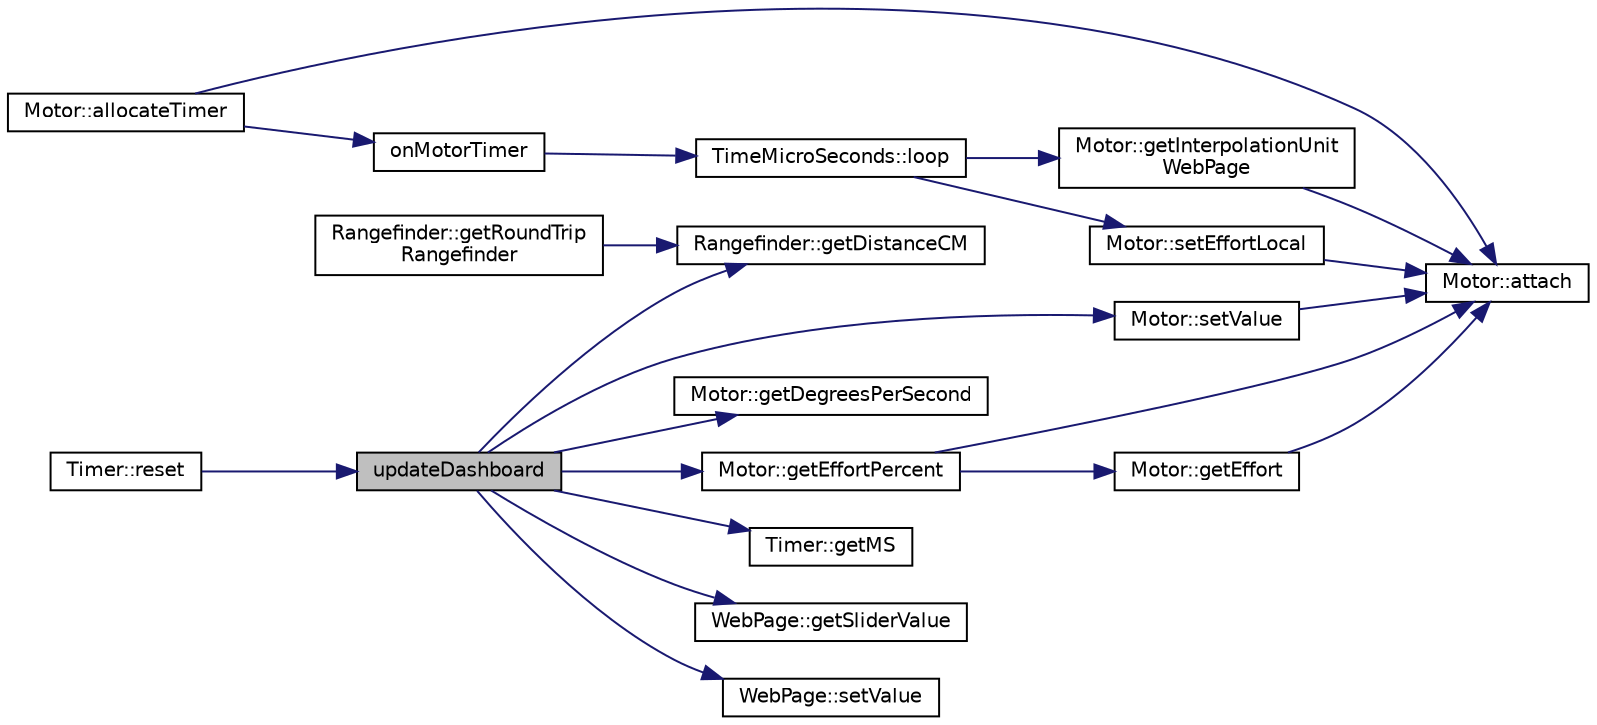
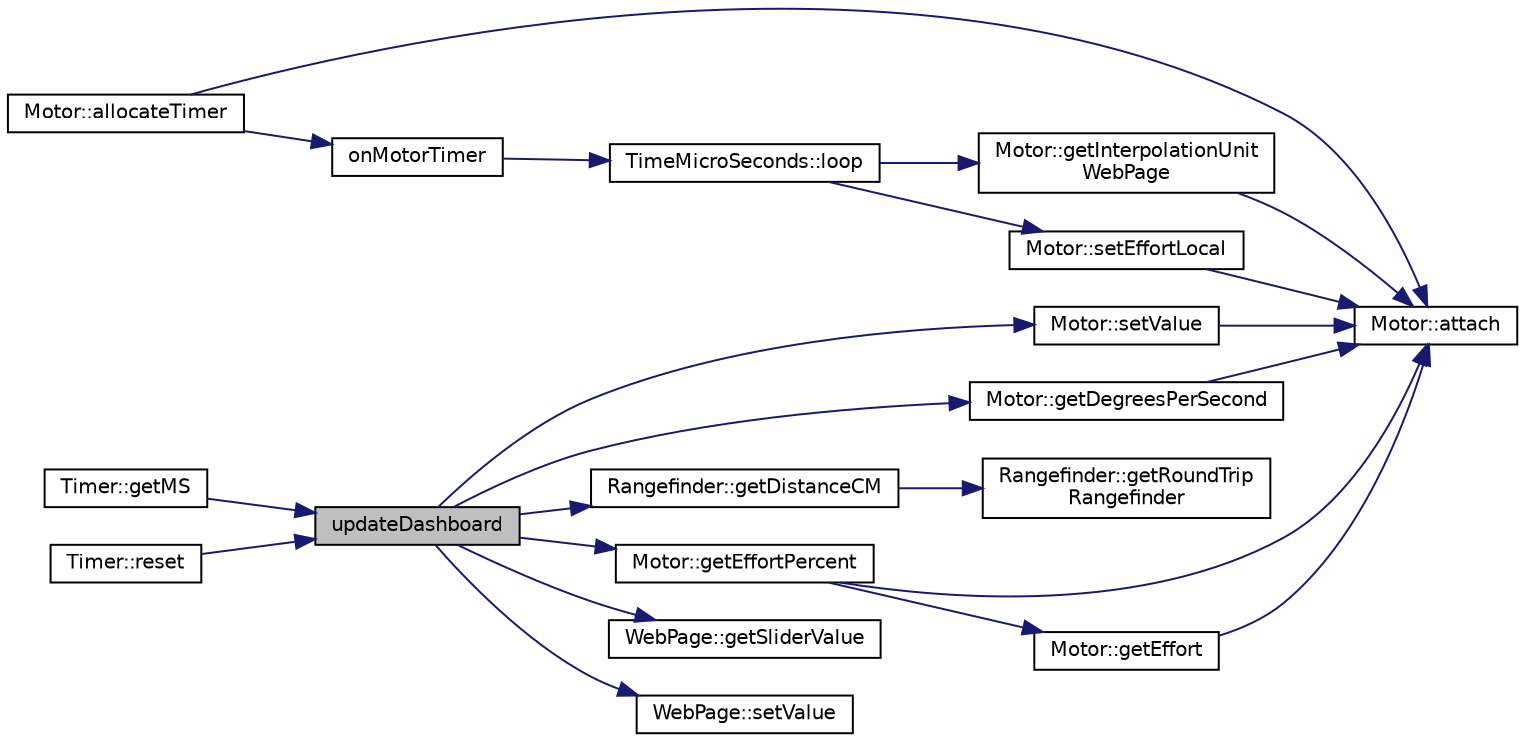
(630, 245) -> (931, 488)
none -> (1273, 366)
(642, 508) -> (251, 504)
